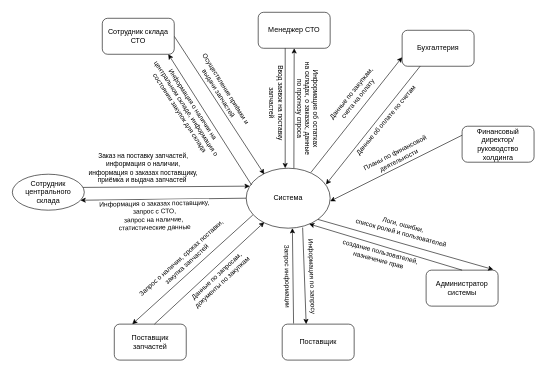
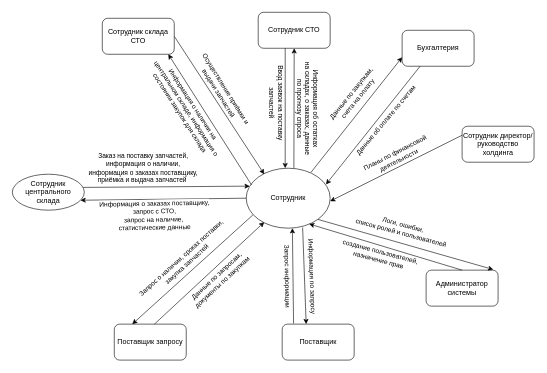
(294, 30) -> (294, 30)
(498, 144) -> (498, 144)
(288, 198) -> (288, 198)
(150, 342) -> (150, 342)
